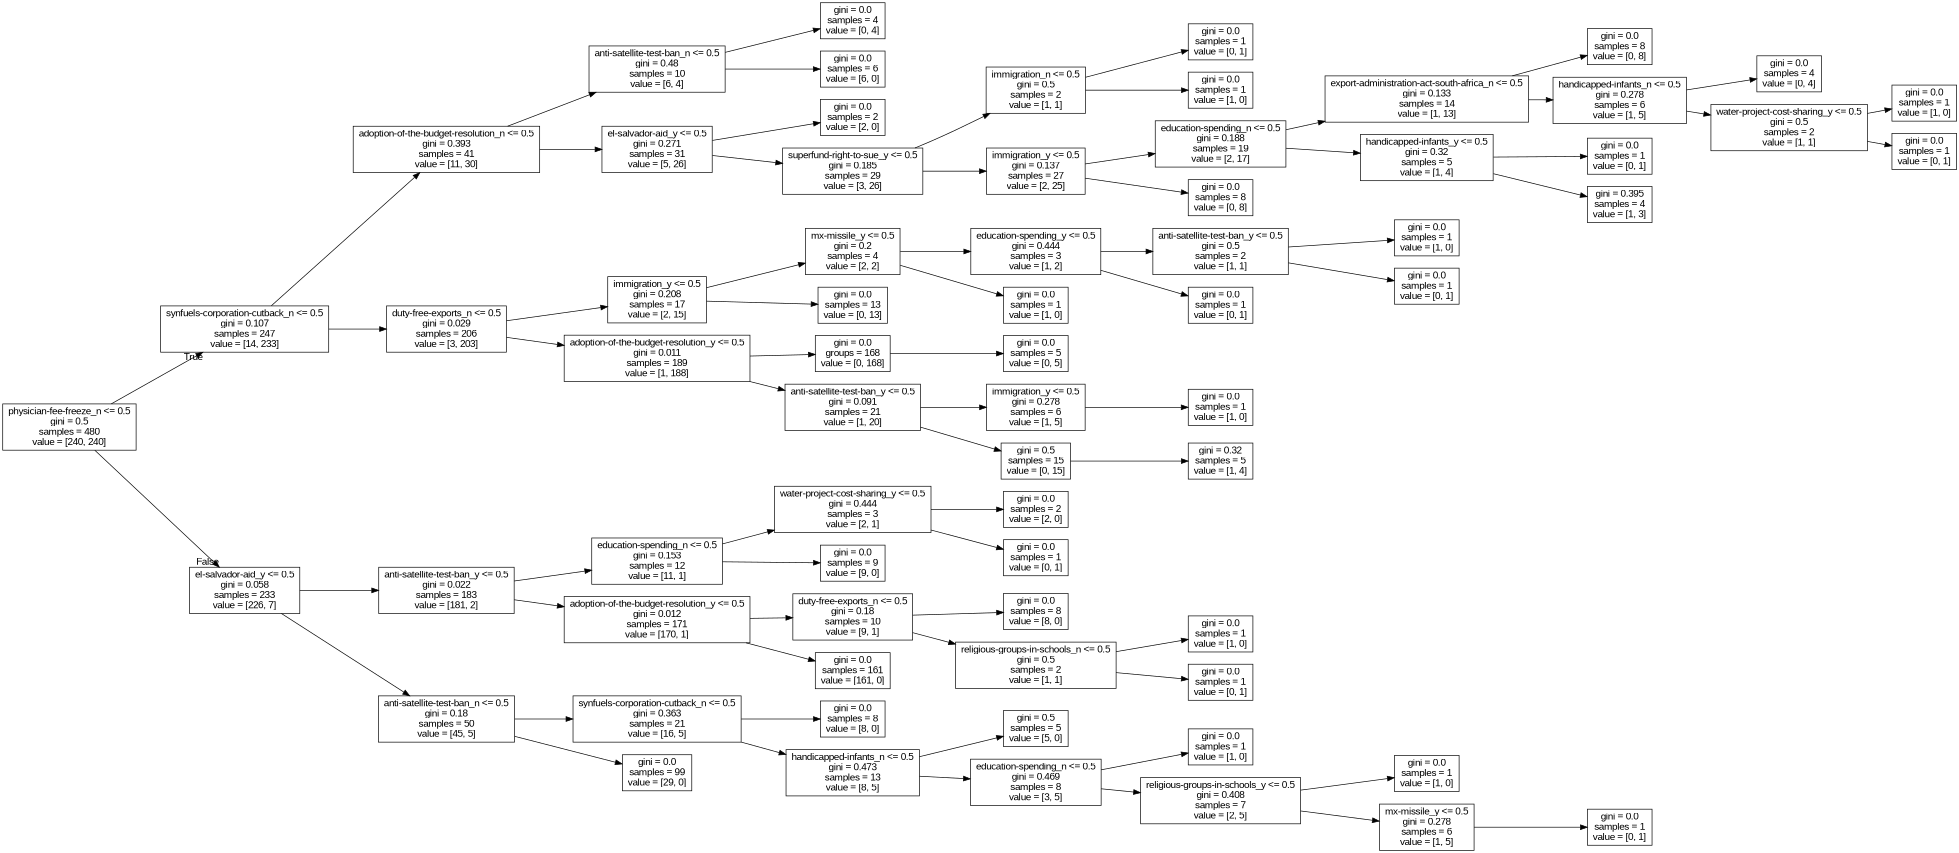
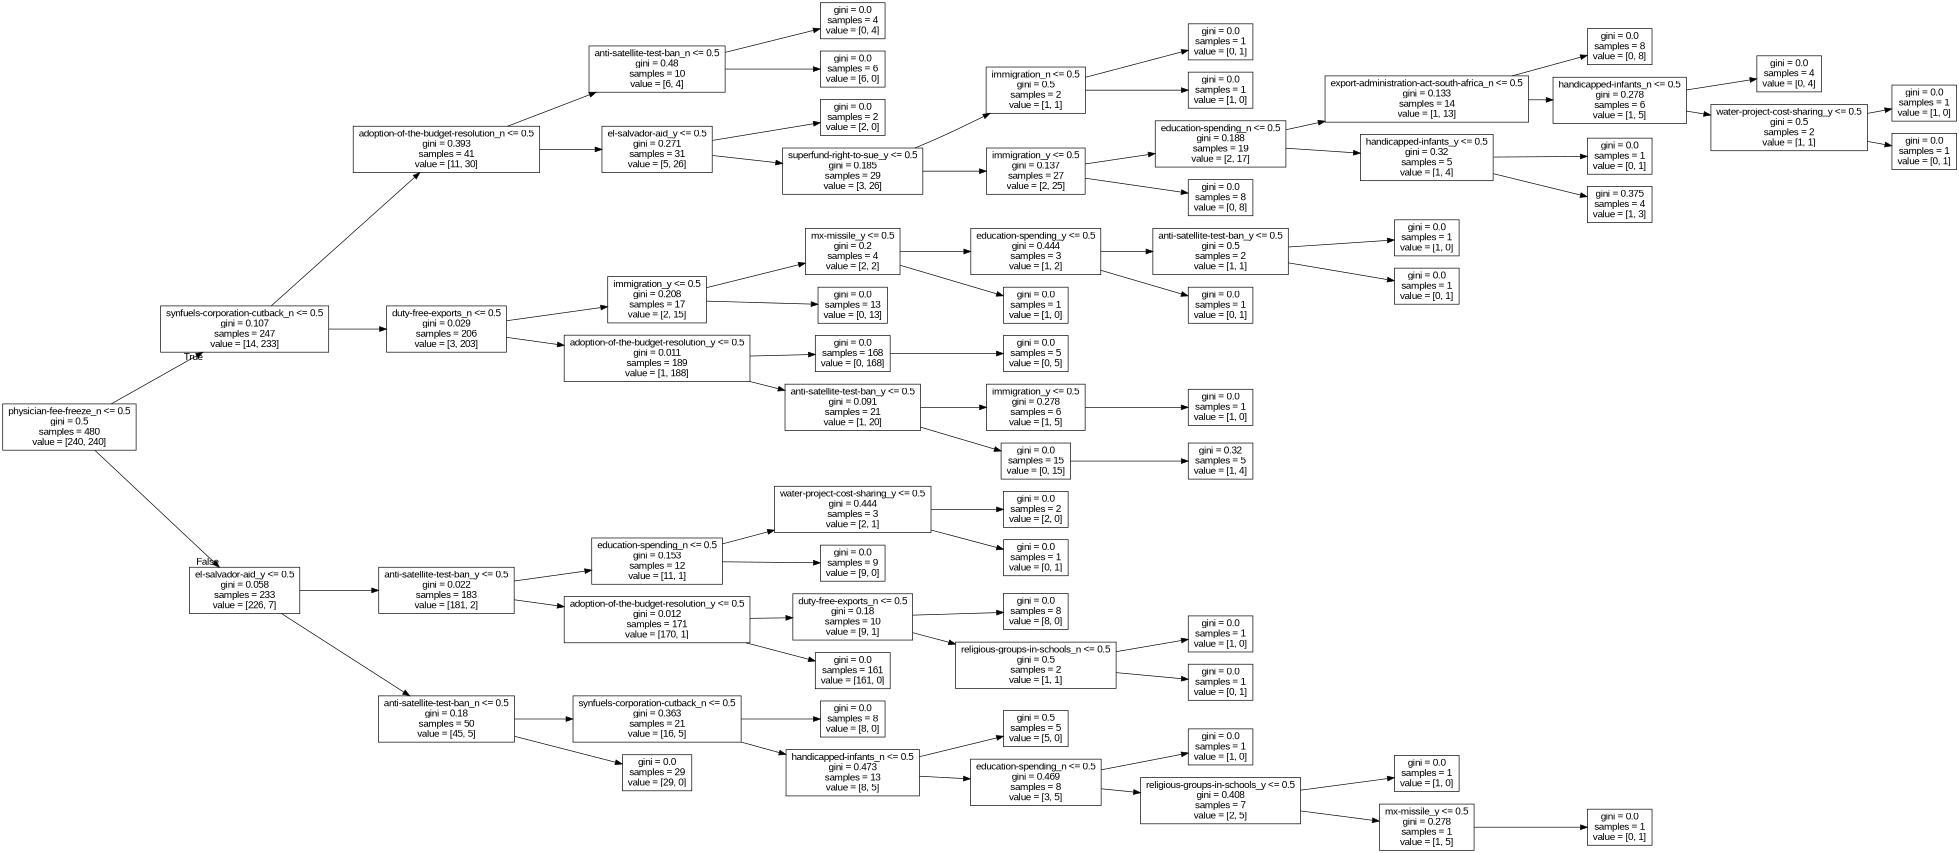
(1620, 205) -> (1620, 205)
(853, 354) -> (853, 354)
(1036, 461) -> (1036, 461)
(657, 773) -> (657, 773)
(1427, 827) -> (1427, 827)
